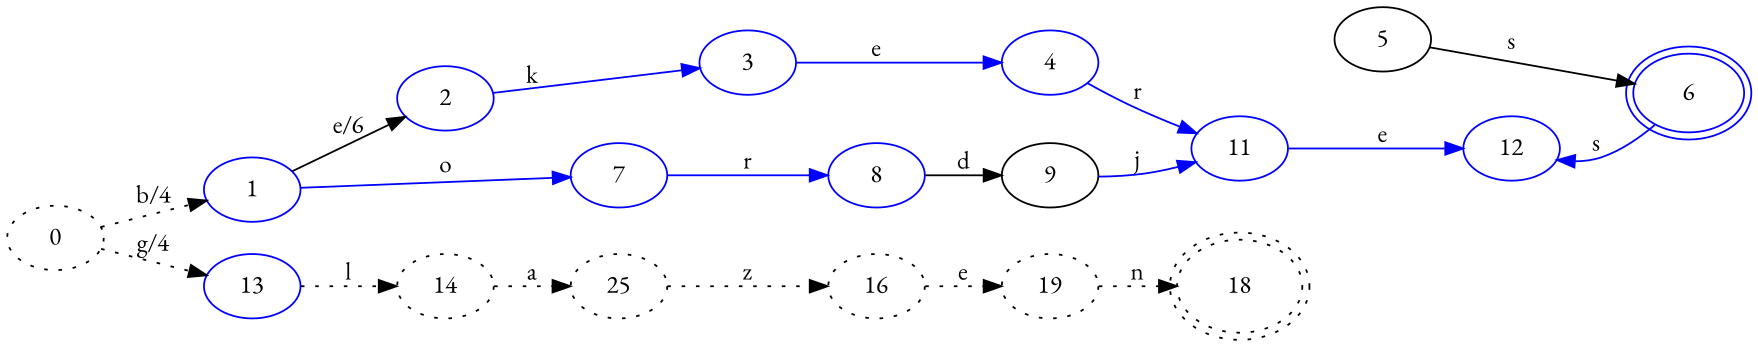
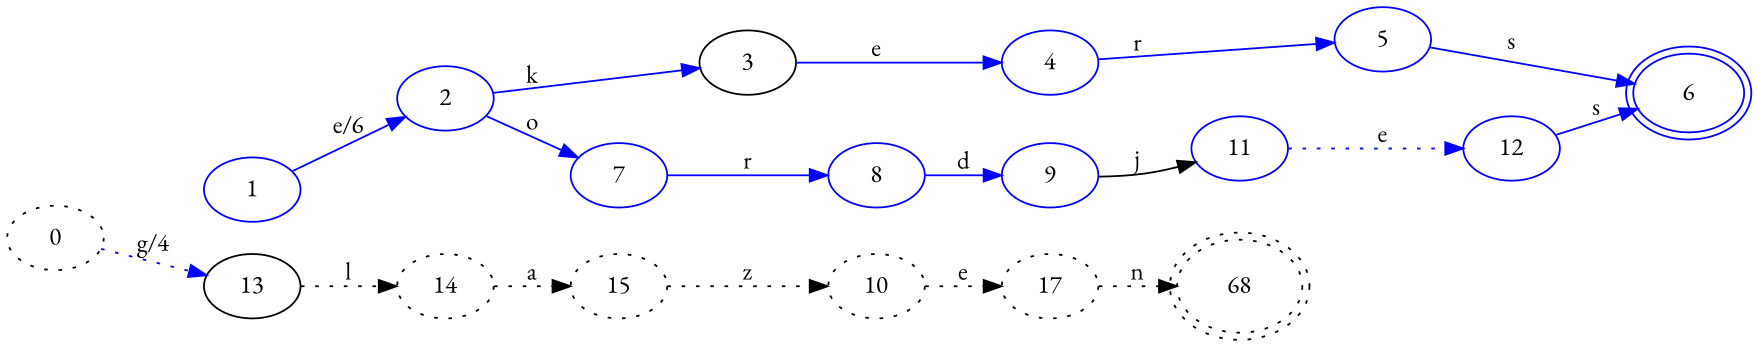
(1383, 39) -> (1383, 39)
(748, 63) -> (748, 63)
(1523, 64) -> (1523, 64)
(1133, 107) -> (1207, 52)
(341, 148) -> (341, 148)
(1367, 148) -> (1367, 148)
(1618, 150) -> (1588, 125)
(1139, 174) -> (1139, 174)
(954, 175) -> (954, 175)
(1050, 175) -> (1050, 175)
(427, 183) -> (524, 133)
(145, 216) -> none
(145, 260) -> (145, 260)
(252, 286) -> (252, 286)
(619, 286) -> (619, 286)
(877, 286) -> (877, 286)
(1050, 286) -> (1050, 286)
(1240, 286) -> (1240, 286)
